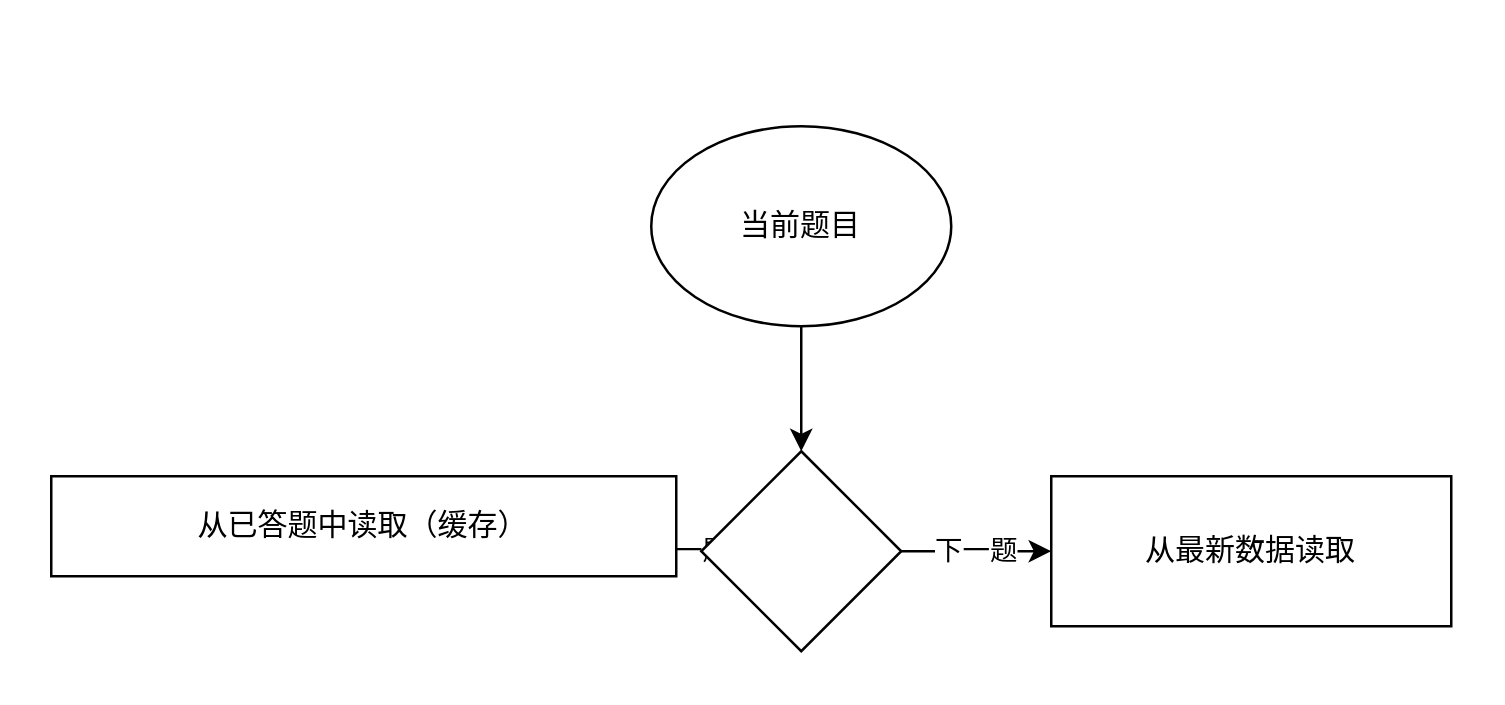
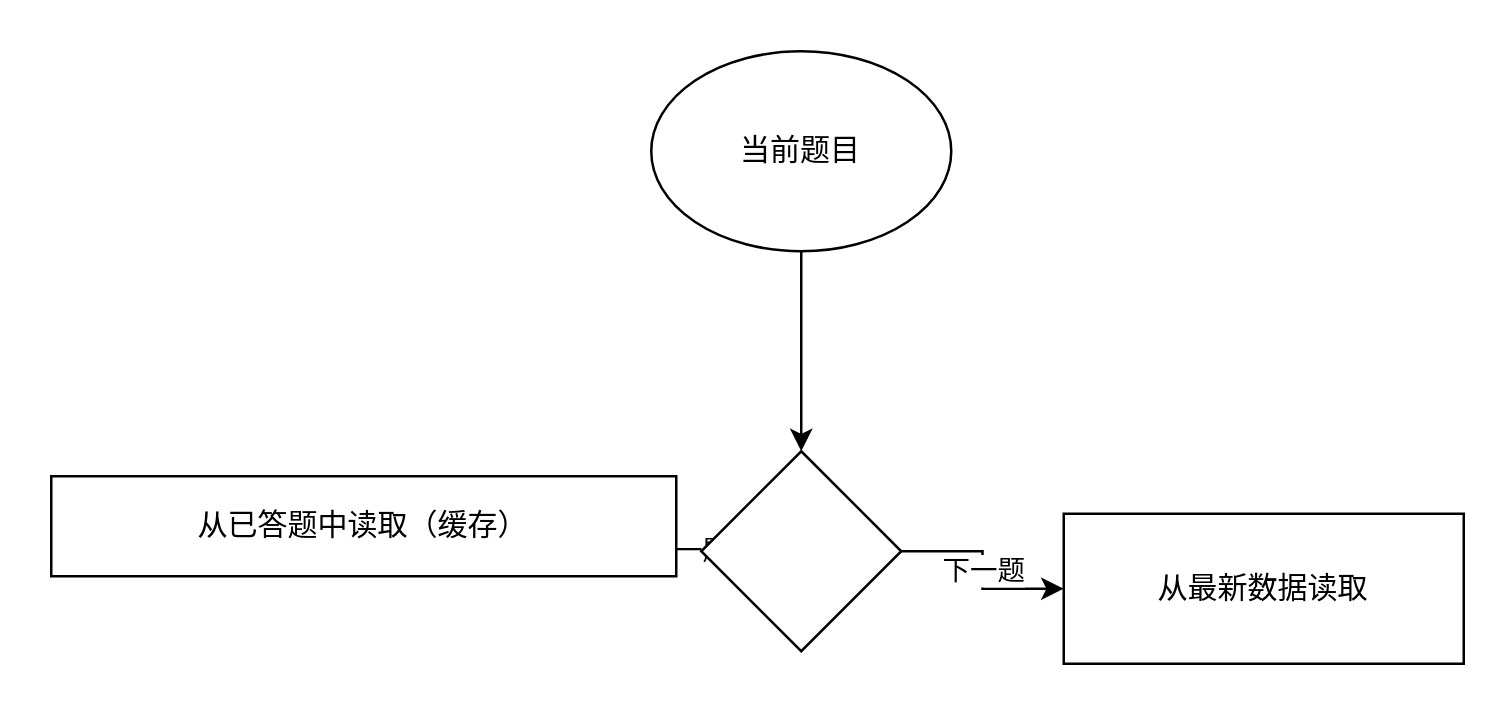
(801, 226) -> (801, 151)
(1251, 551) -> (1264, 589)
